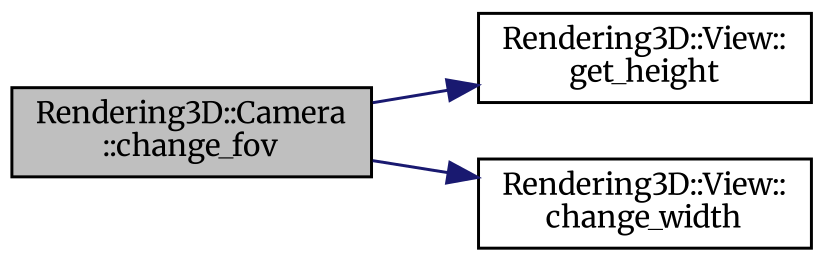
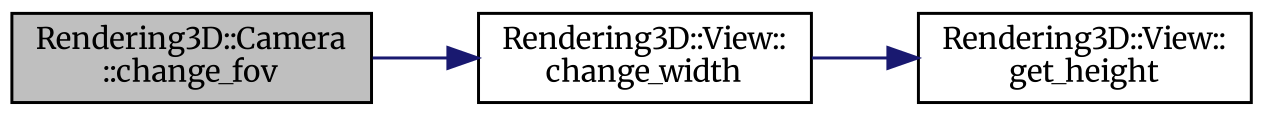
(410, 96) -> (850, 58)
